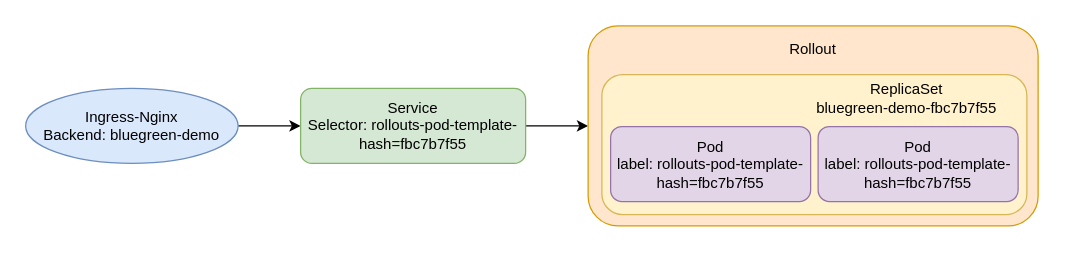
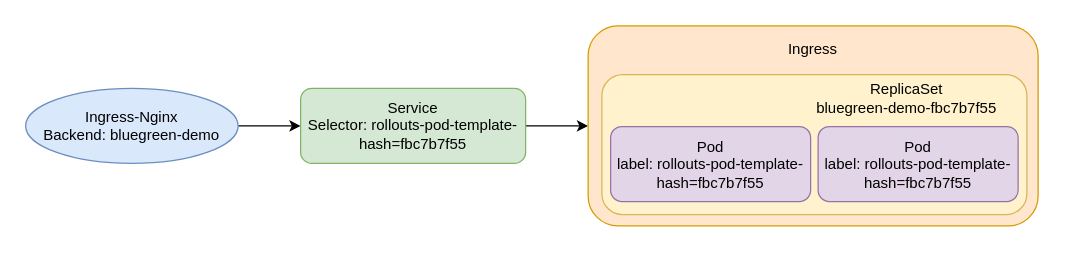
(813, 49) -> (813, 49)
